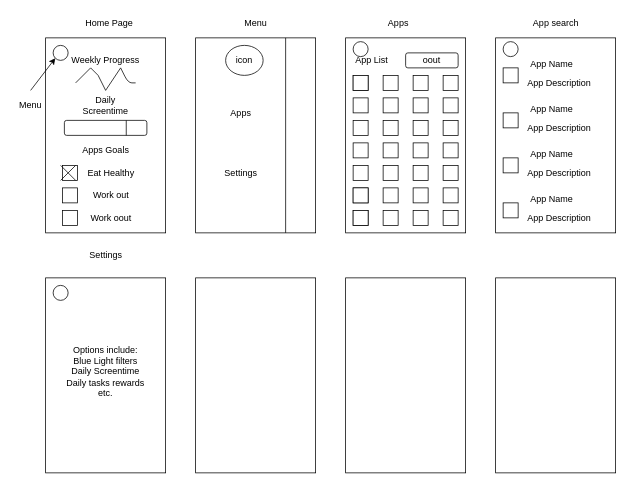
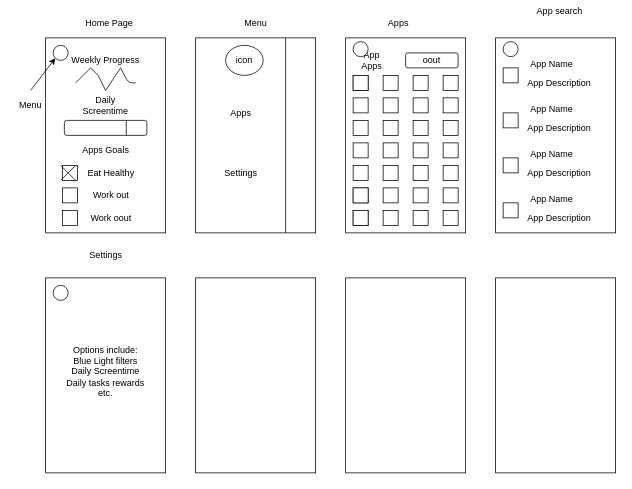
(555, 23) -> (559, 12)
(372, 60) -> (372, 60)
